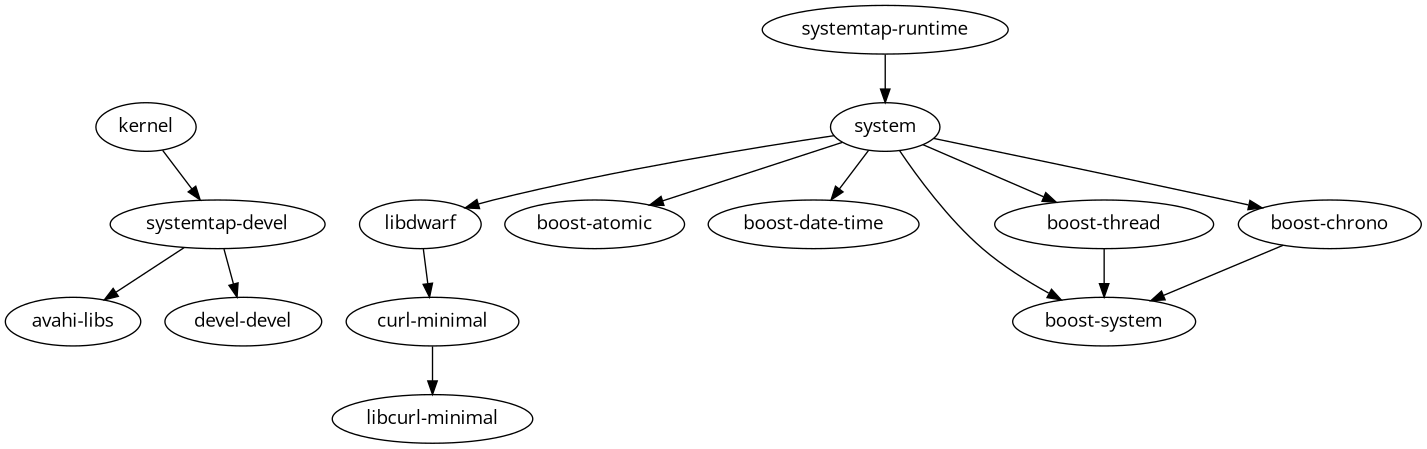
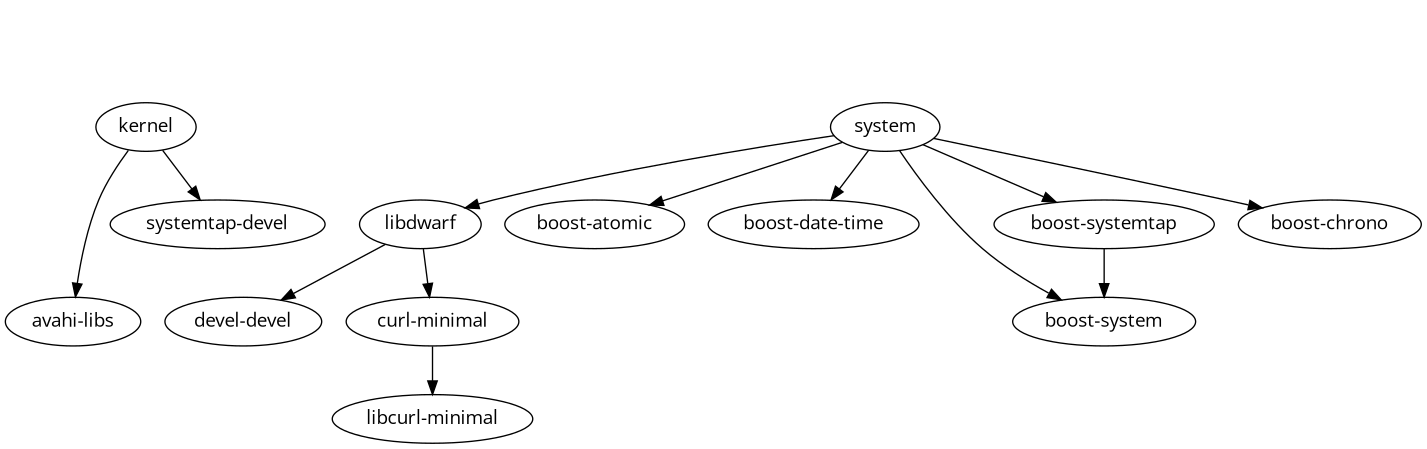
(885, 30) -> none
(1104, 224) -> (1104, 224)
(229, 267) -> (339, 269)
(150, 270) -> (94, 213)
(1223, 270) -> none
